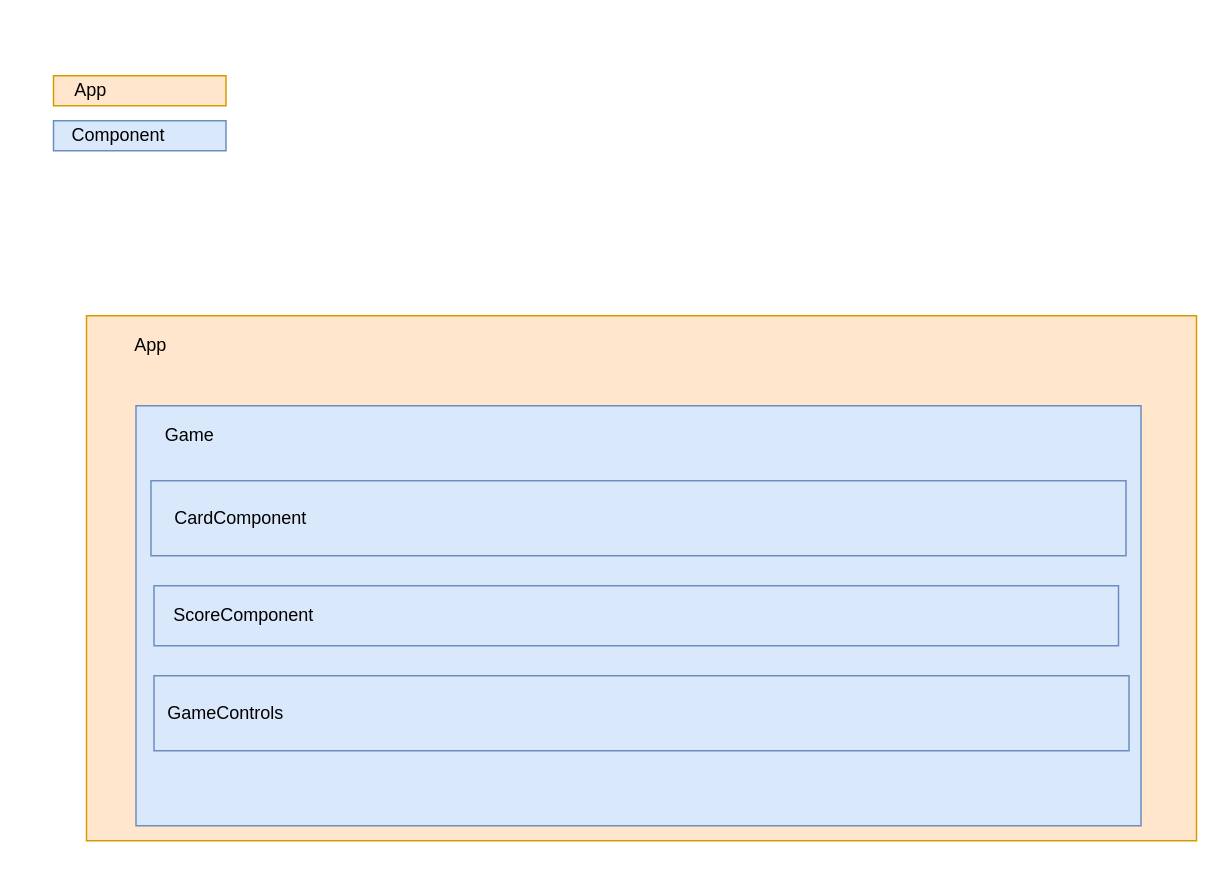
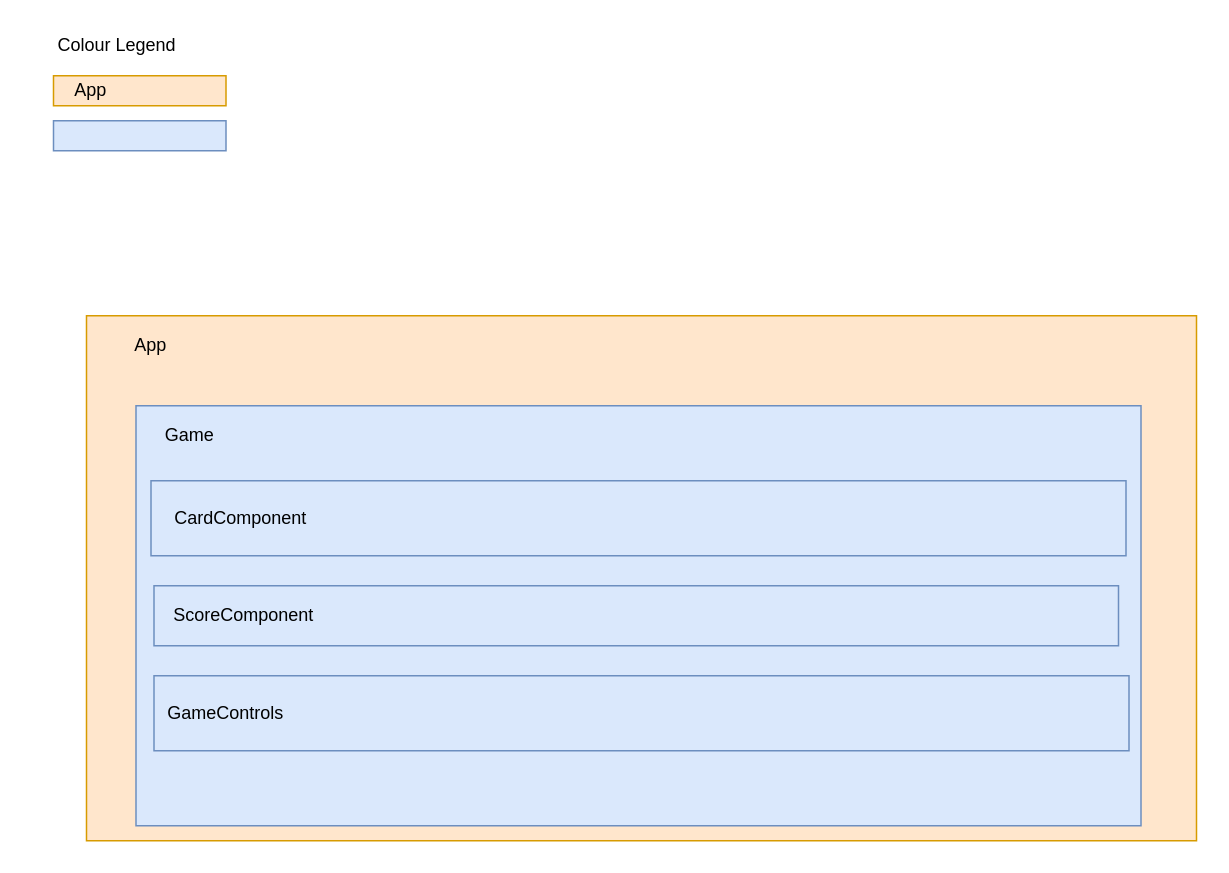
none -> (117, 46)
(119, 136) -> none
